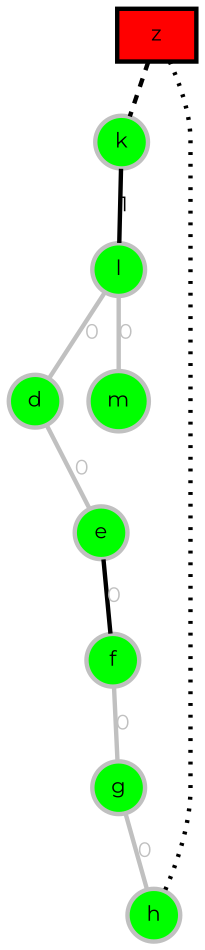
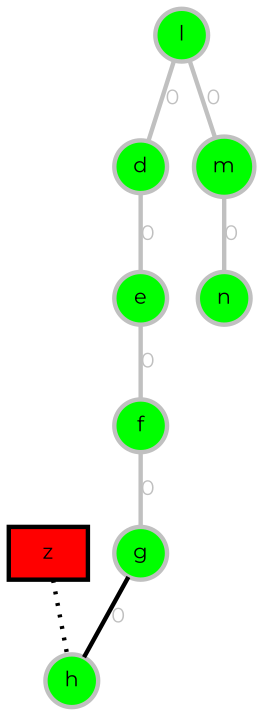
(122, 142) -> none
none -> (224, 298)
(107, 597) -> (141, 362)
(136, 852) -> (106, 617)
